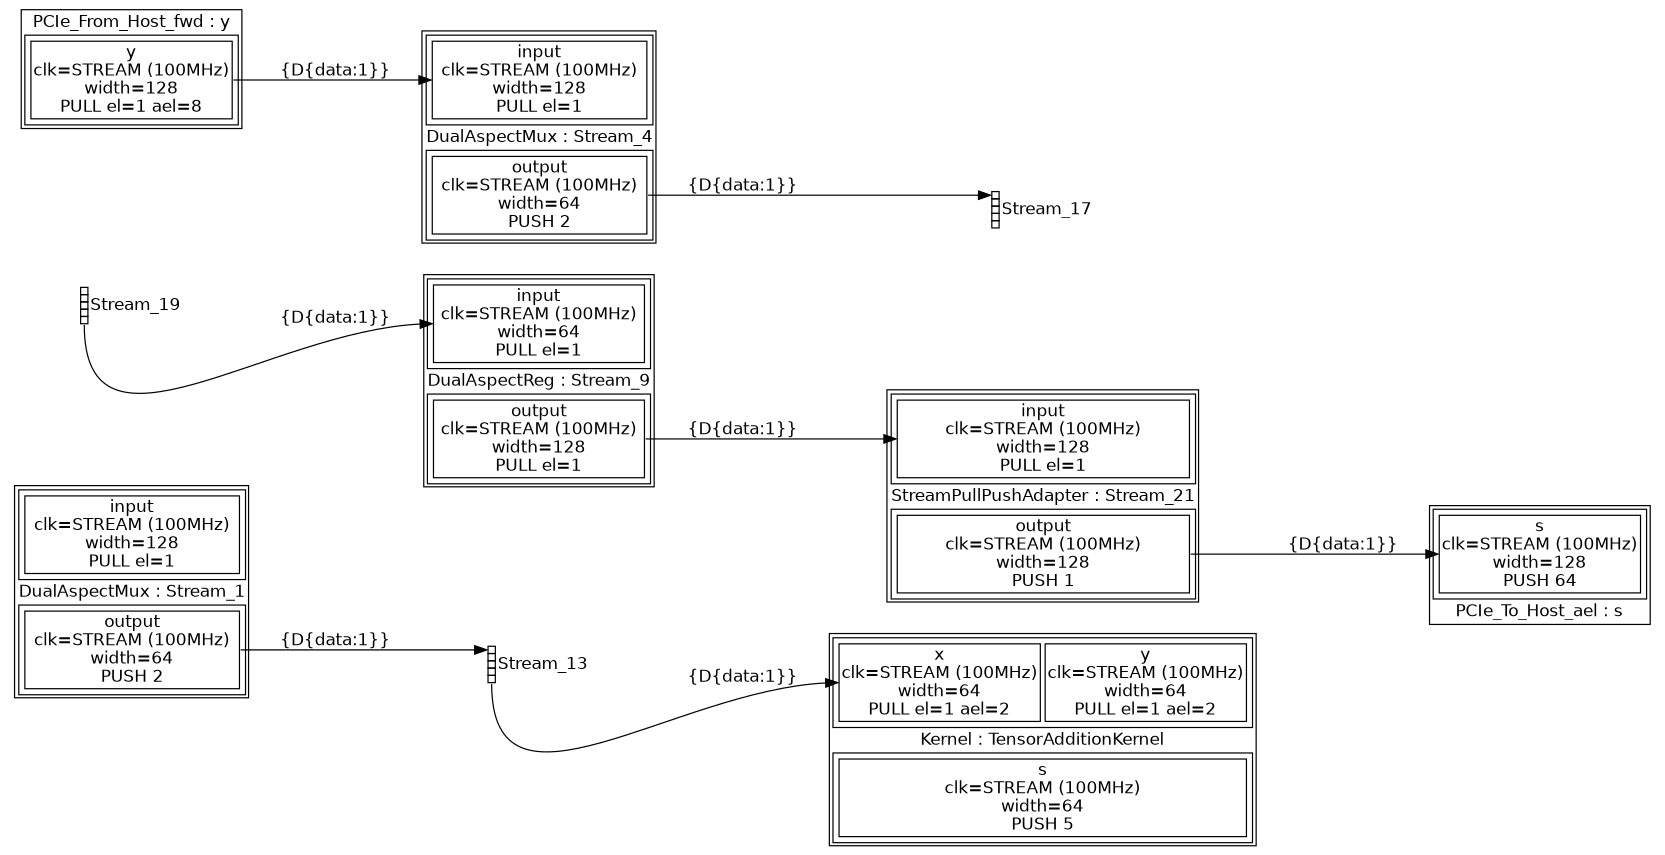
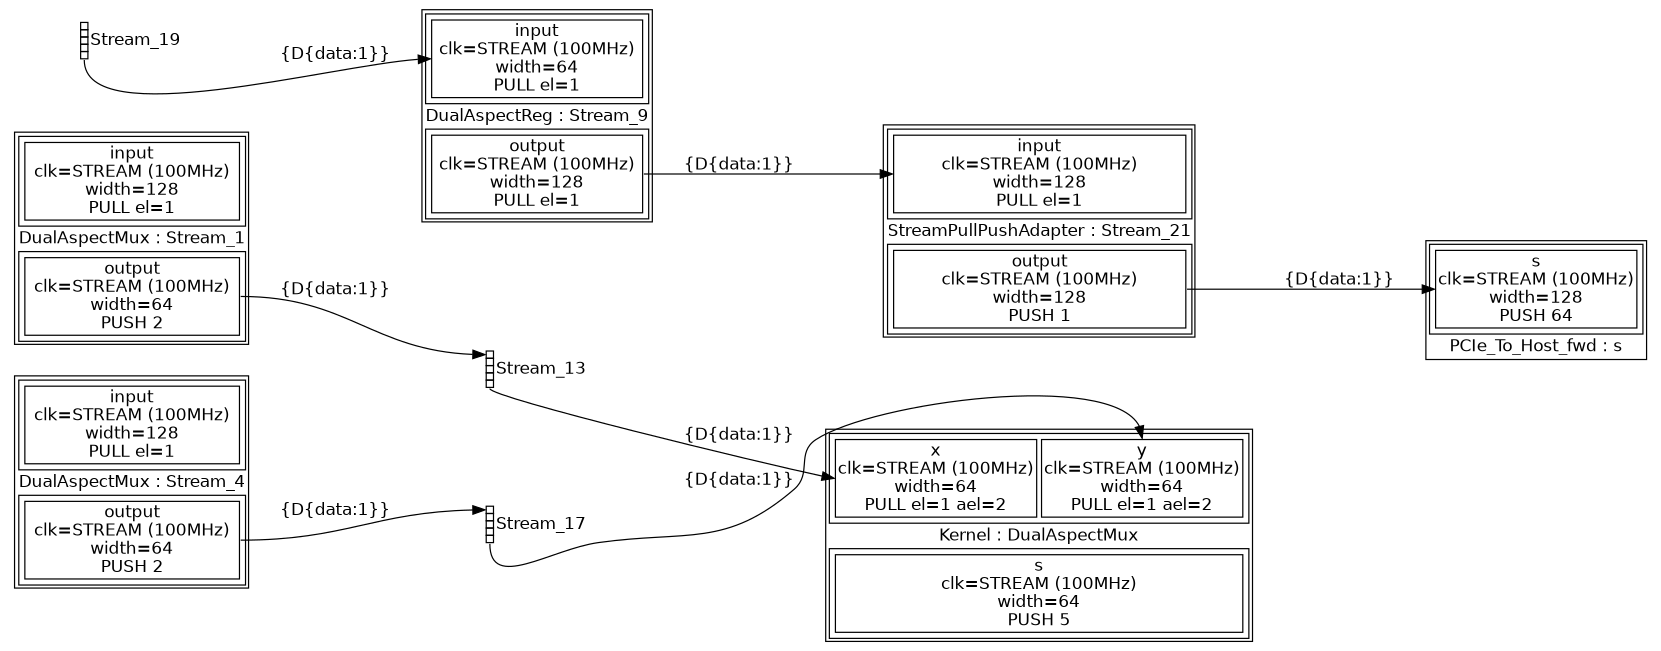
(132, 69) -> none
none -> (805, 462)
(1540, 611) -> (1536, 346)
(1043, 740) -> (1039, 535)
